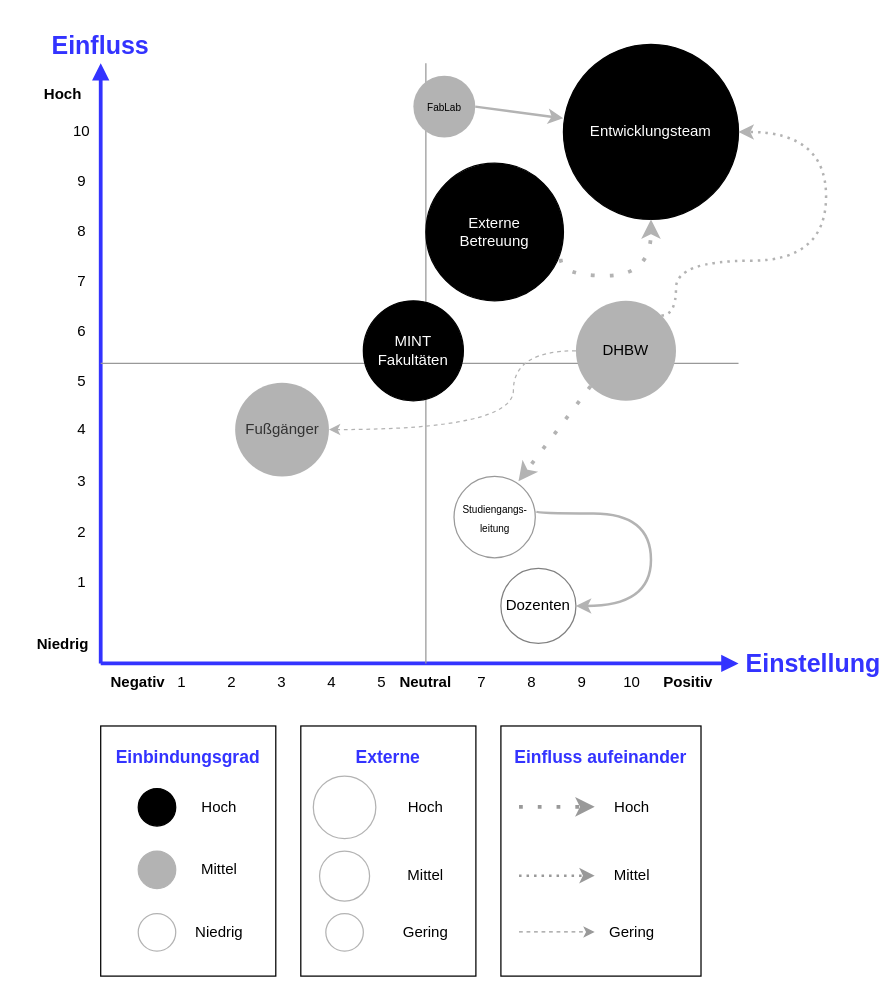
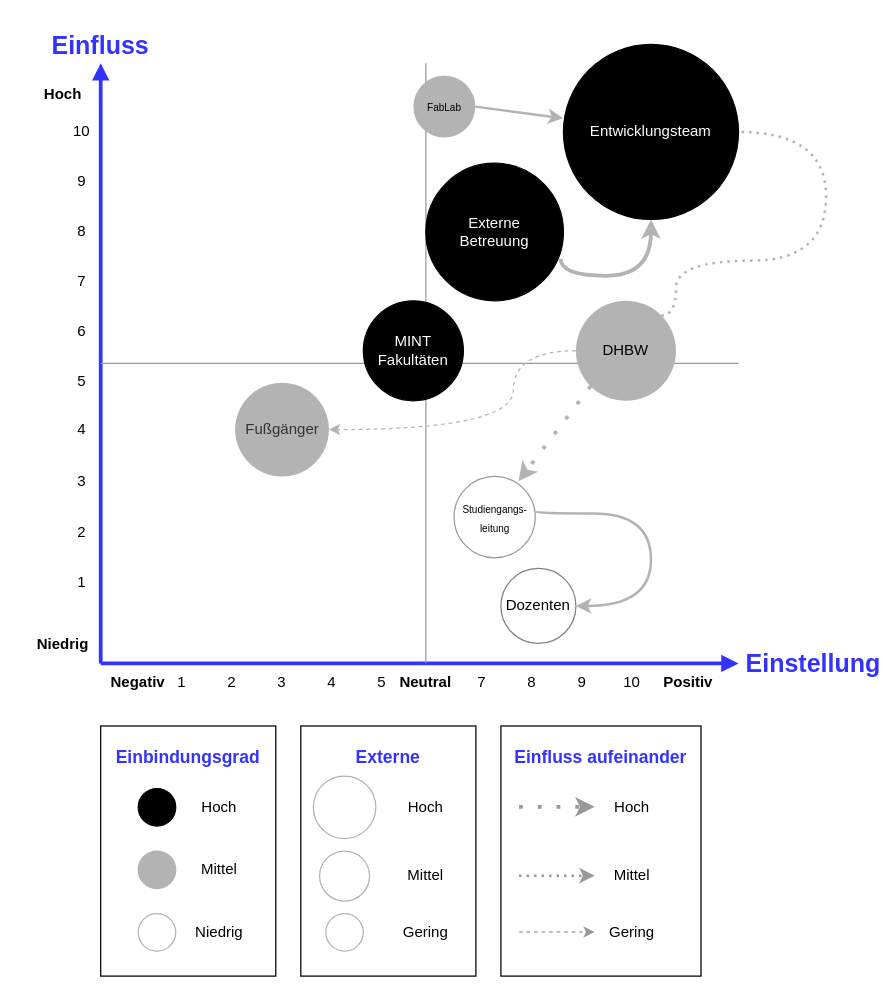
(791, 139) -> (787, 139)
(616, 275) -> (616, 275)
